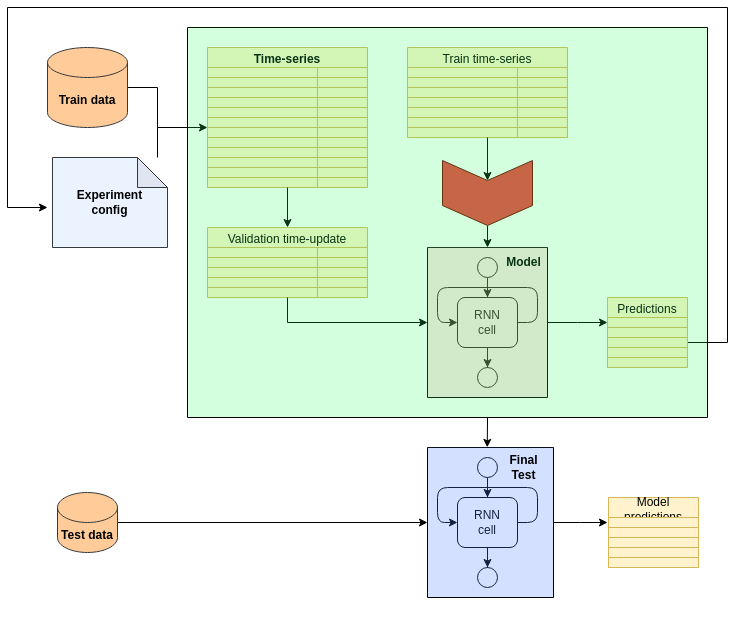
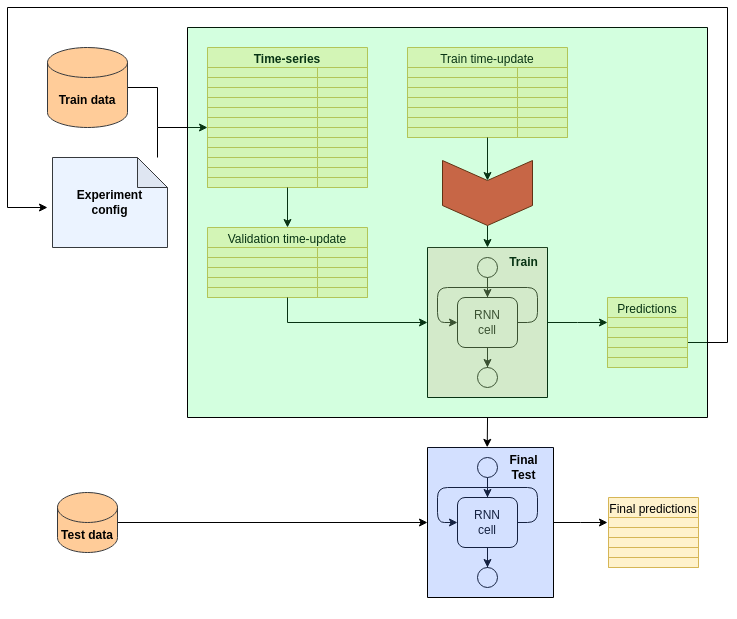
(488, 60) -> (488, 60)
(524, 263) -> (524, 263)
(654, 510) -> (654, 510)
